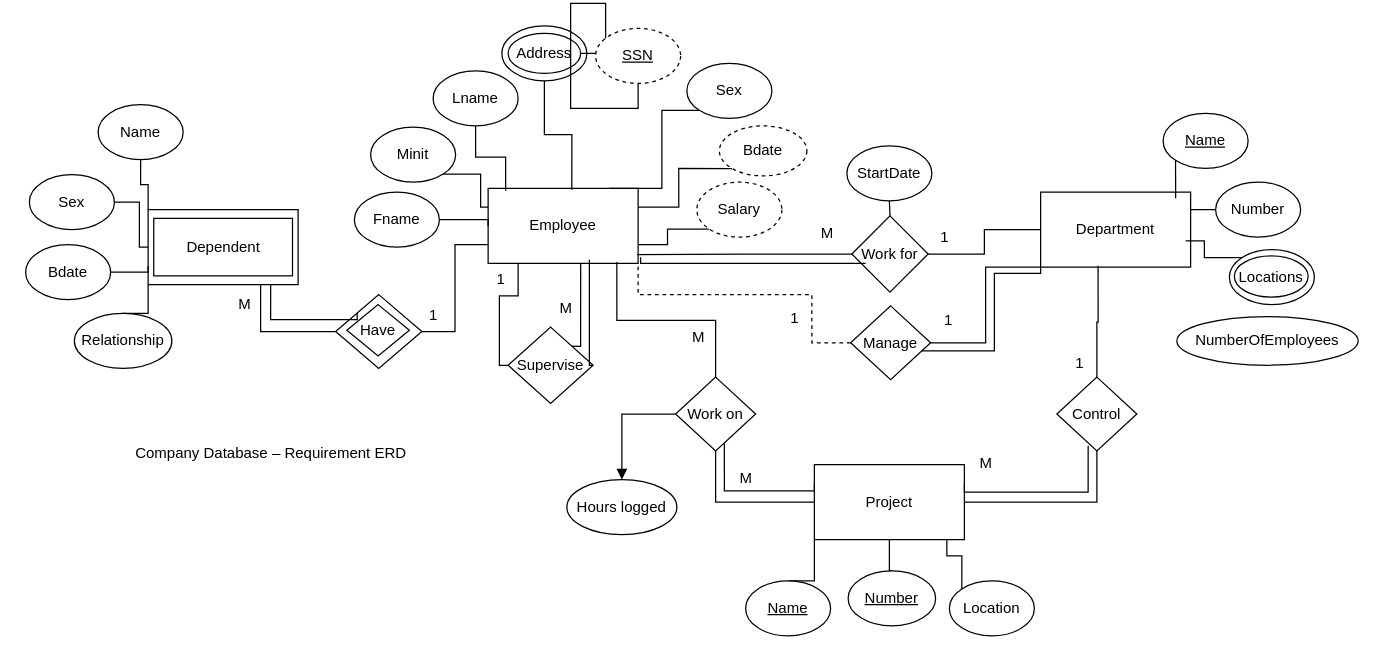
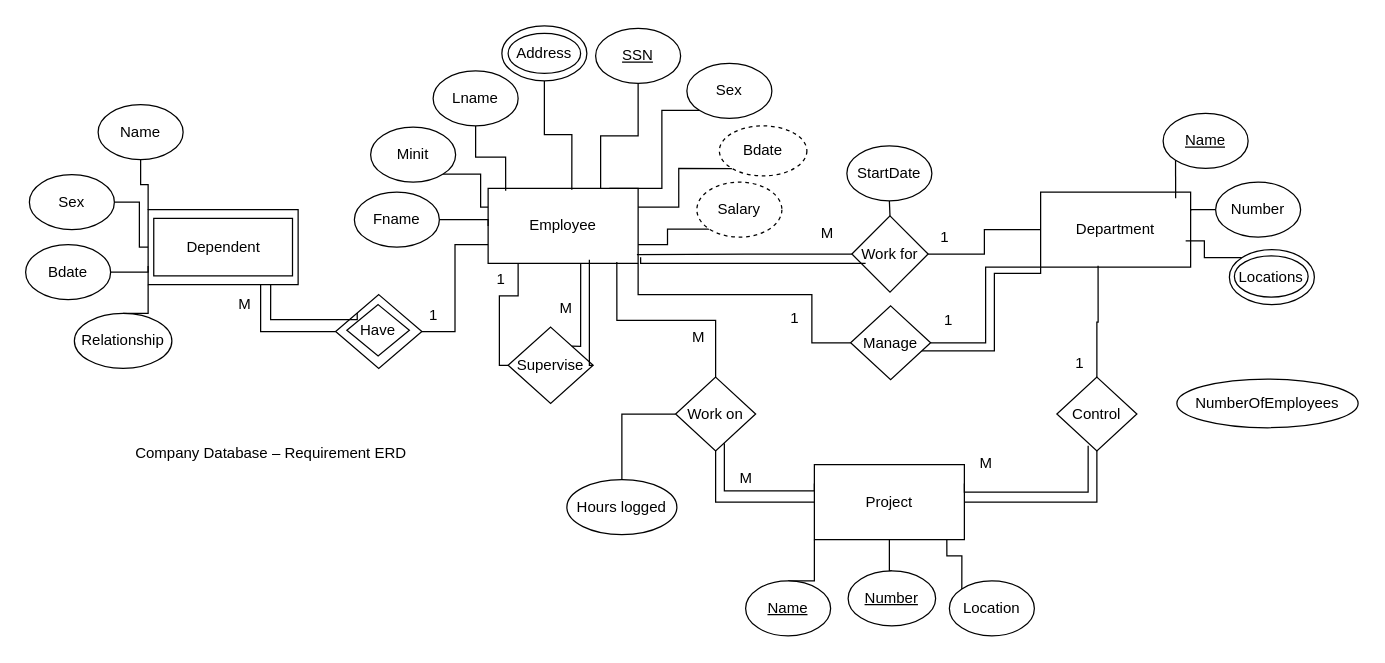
(571, 55) -> (608, 136)
(638, 56) -> (638, 56)
(752, 294) -> (752, 294)
(1268, 341) -> (1268, 403)
(622, 468) -> (622, 472)
